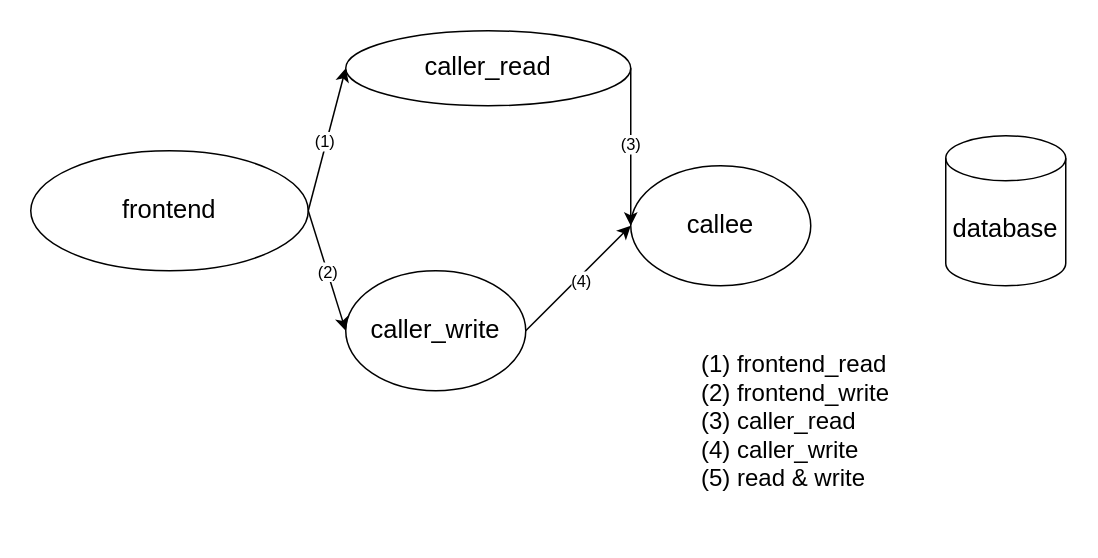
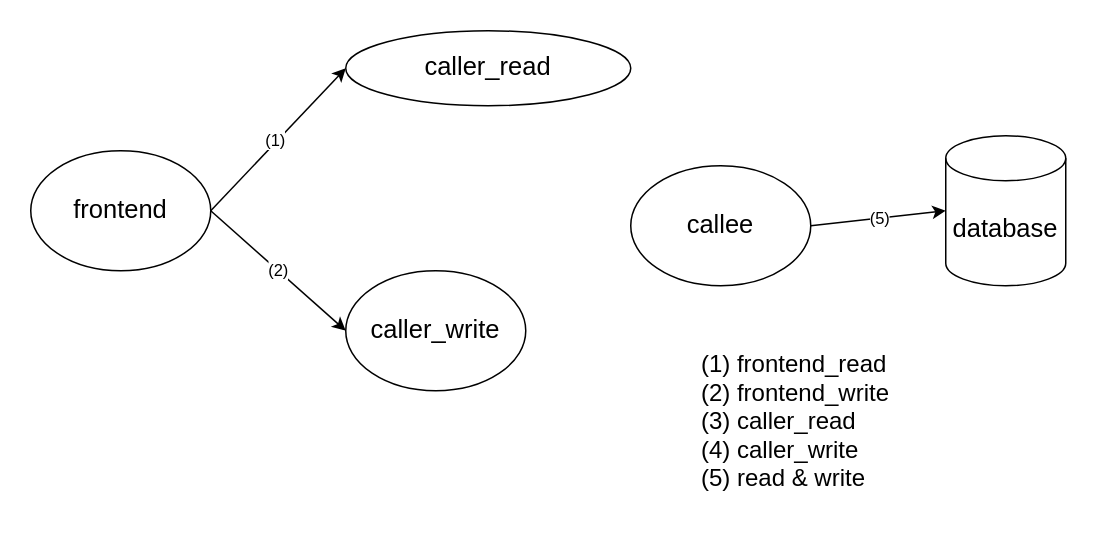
(631, 143) -> none
(170, 211) -> (121, 211)
none -> (874, 219)
(575, 282) -> none
